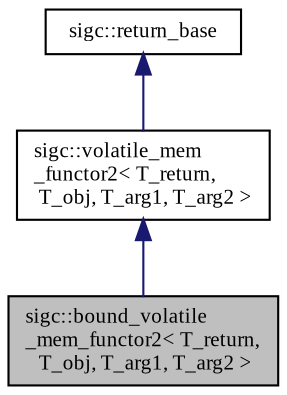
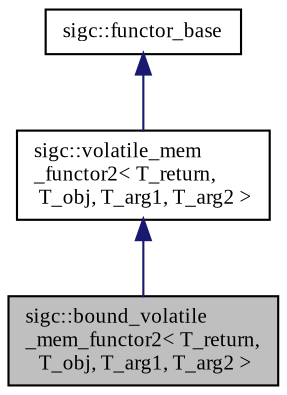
(143, 32) -> (143, 32)
